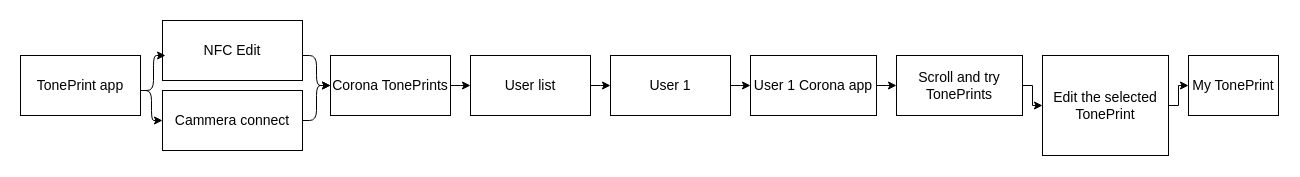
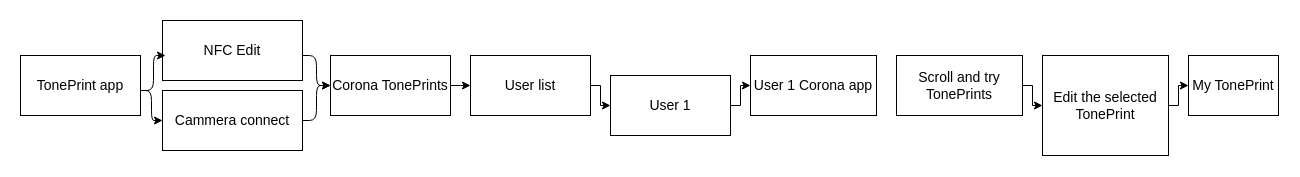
(671, 86) -> (671, 106)
(883, 86) -> none
